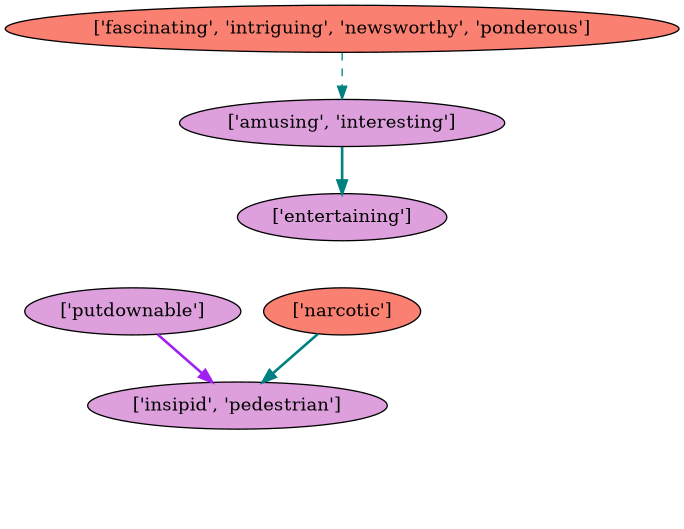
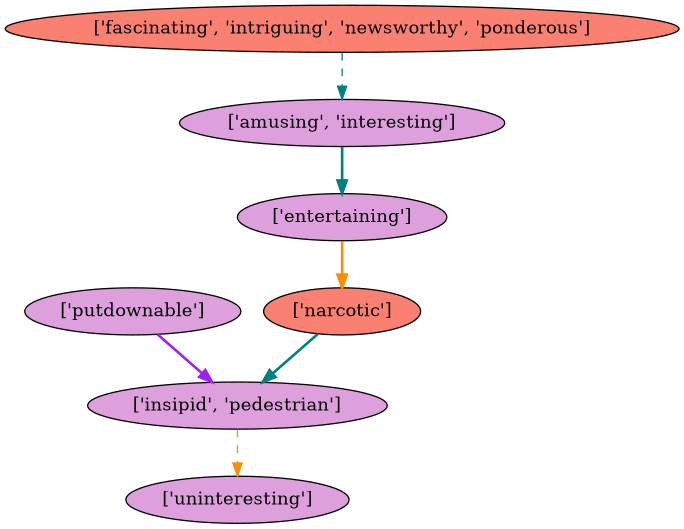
none -> (342, 258)
none -> (237, 500)
